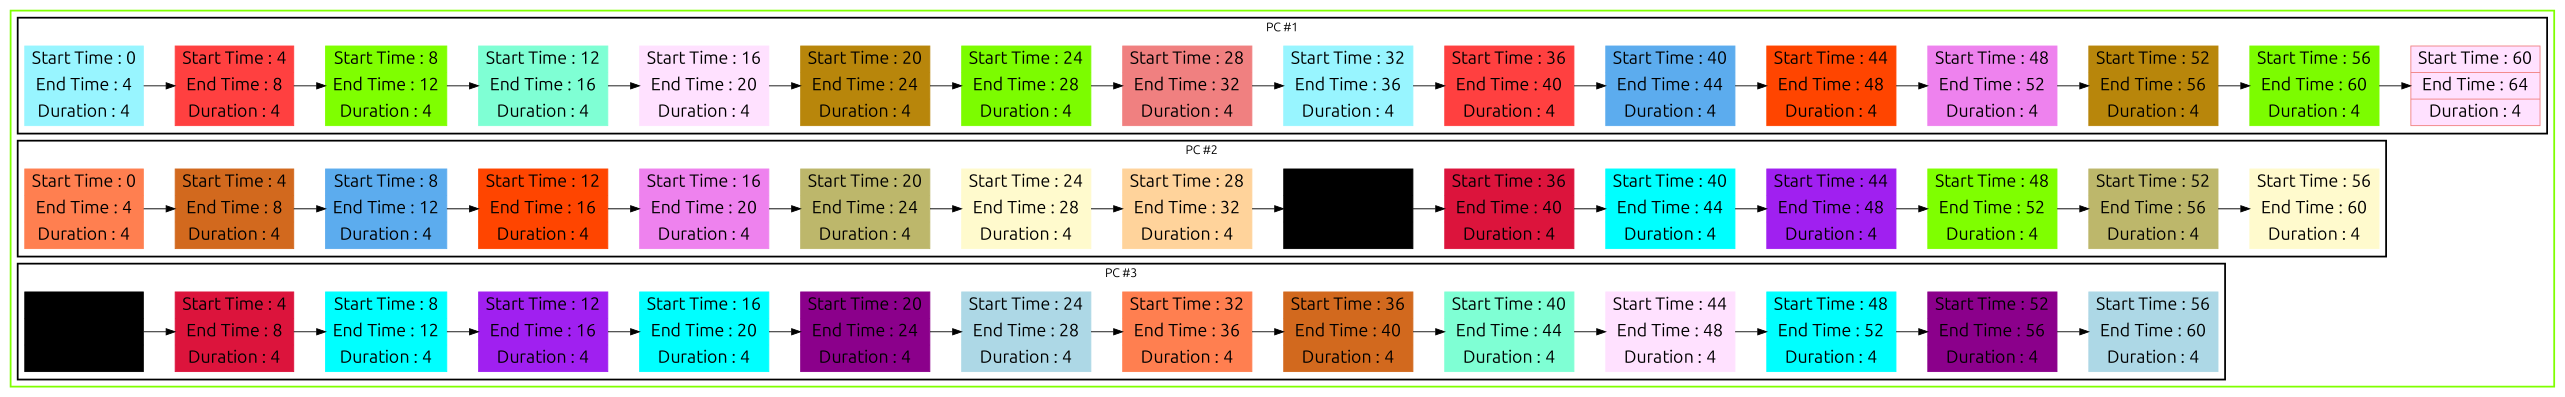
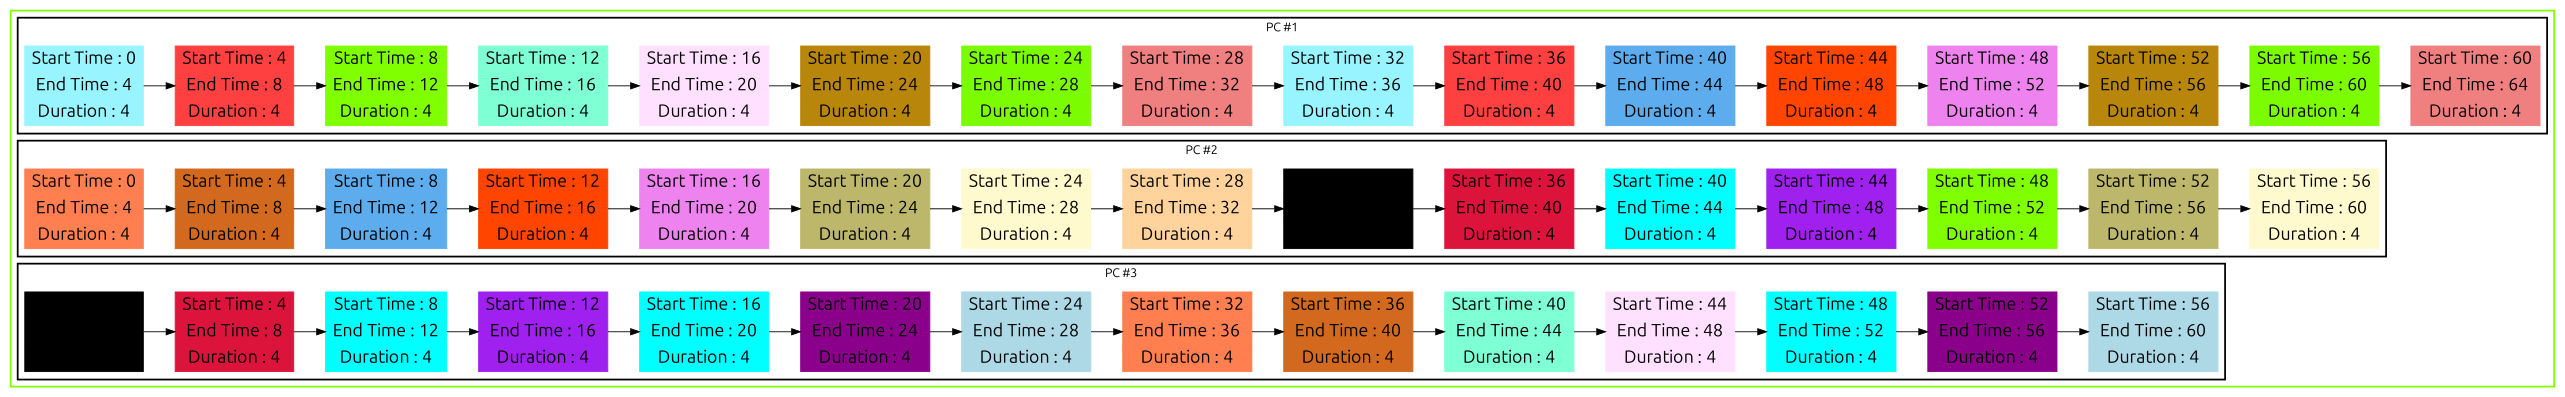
(2475, 86) -> (2475, 86)
